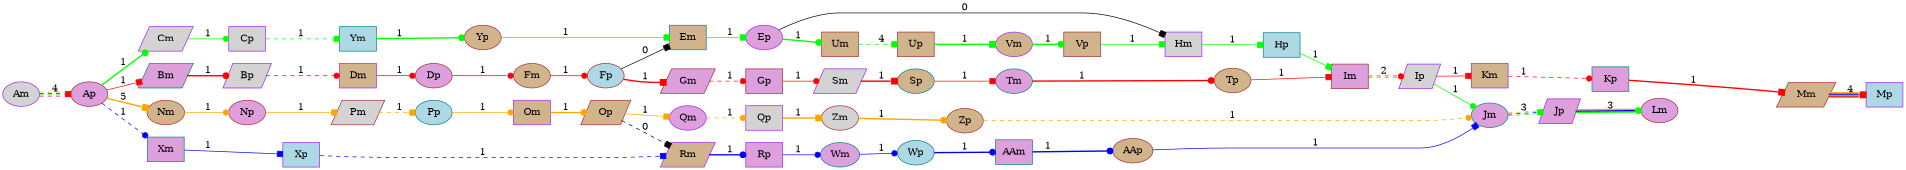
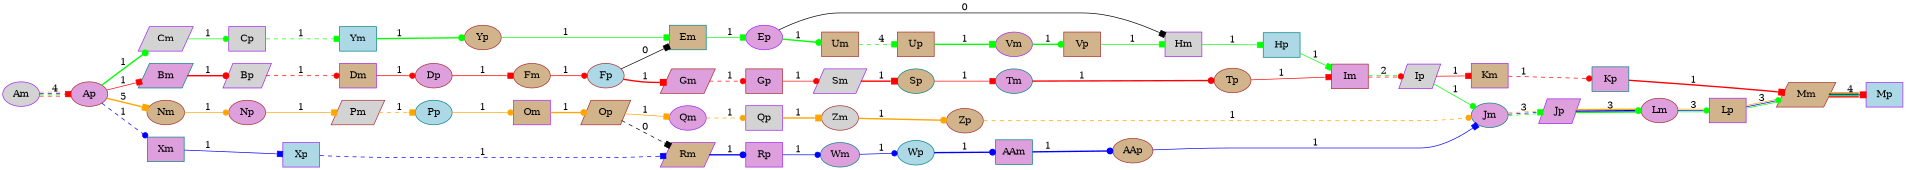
(479, 76) -> (479, 76)
none -> (1728, 110)
